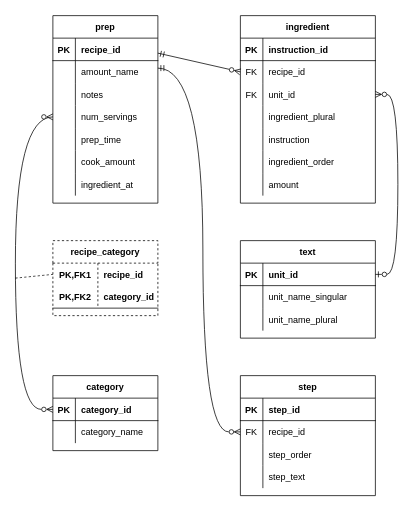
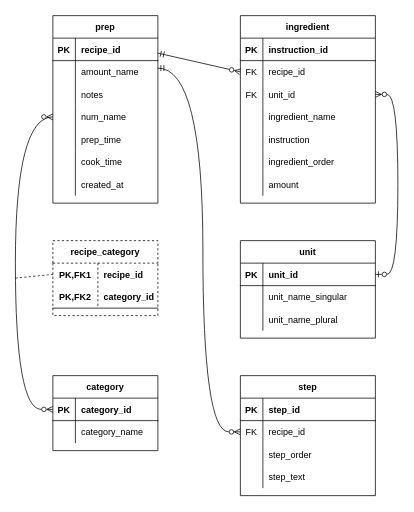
(110, 117) -> (101, 117)
(307, 117) -> (304, 117)
(109, 162) -> (103, 162)
(111, 185) -> (106, 185)
(308, 252) -> (308, 252)
